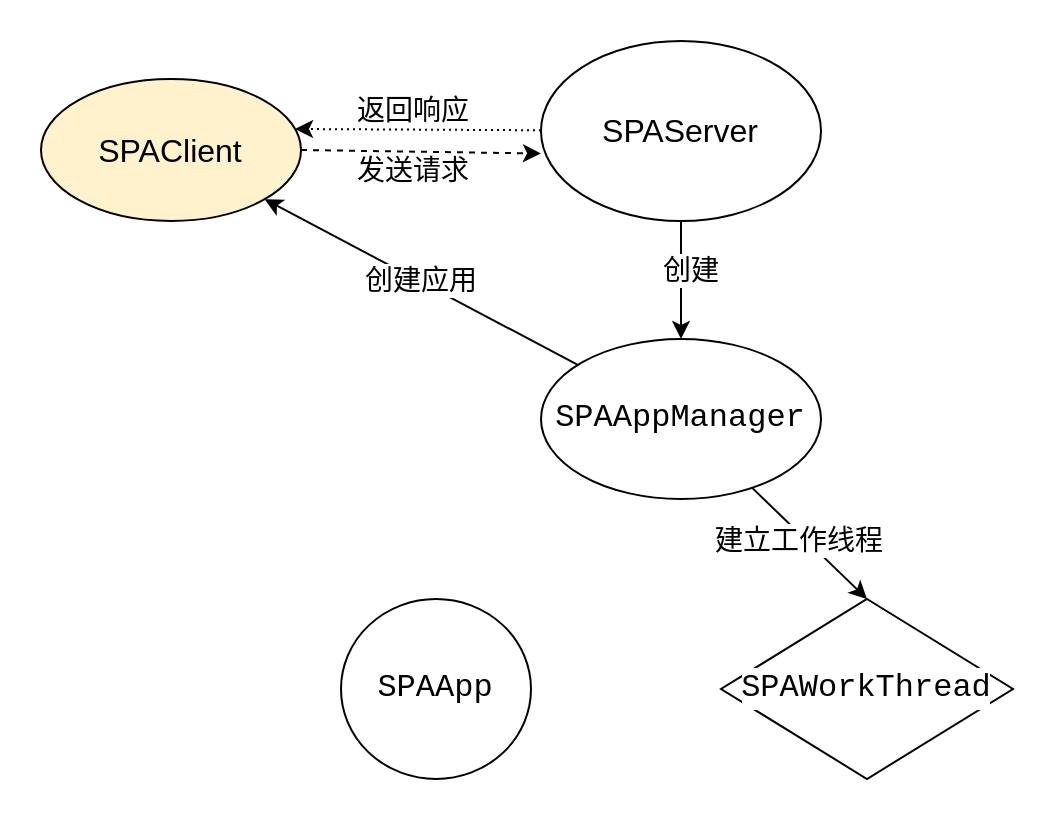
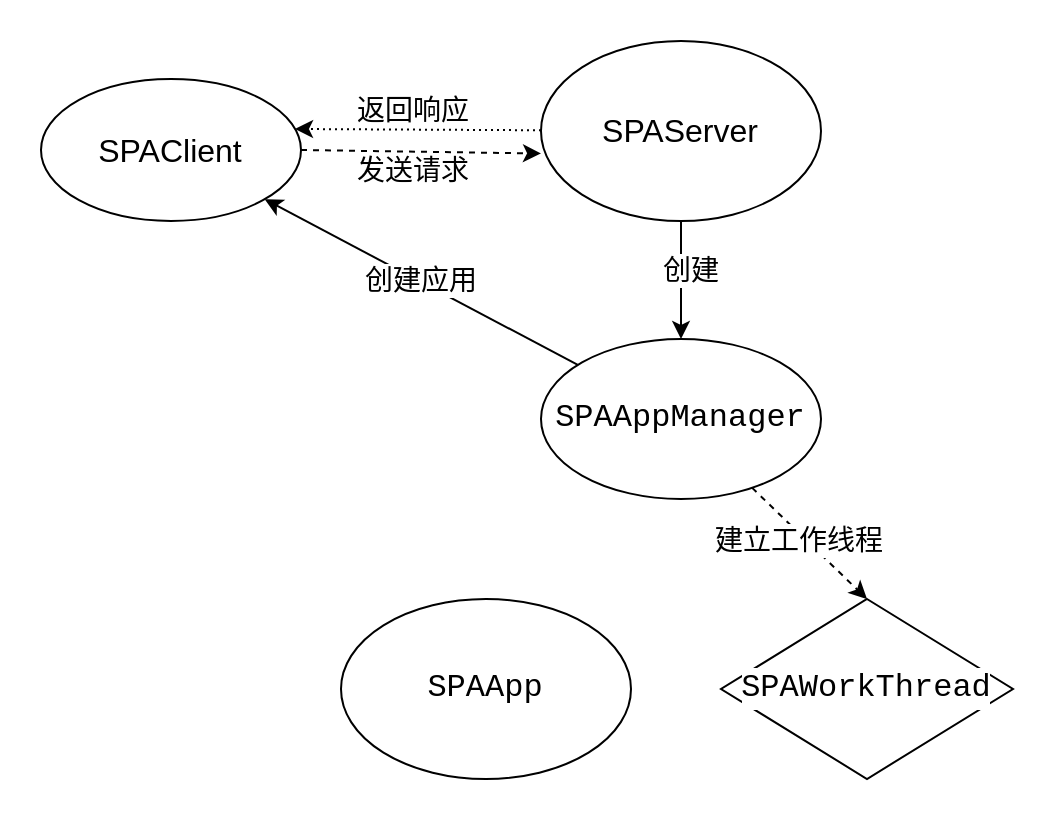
(171, 150) -> (171, 150)
(839, 572) -> (839, 572)
(436, 689) -> (486, 689)
